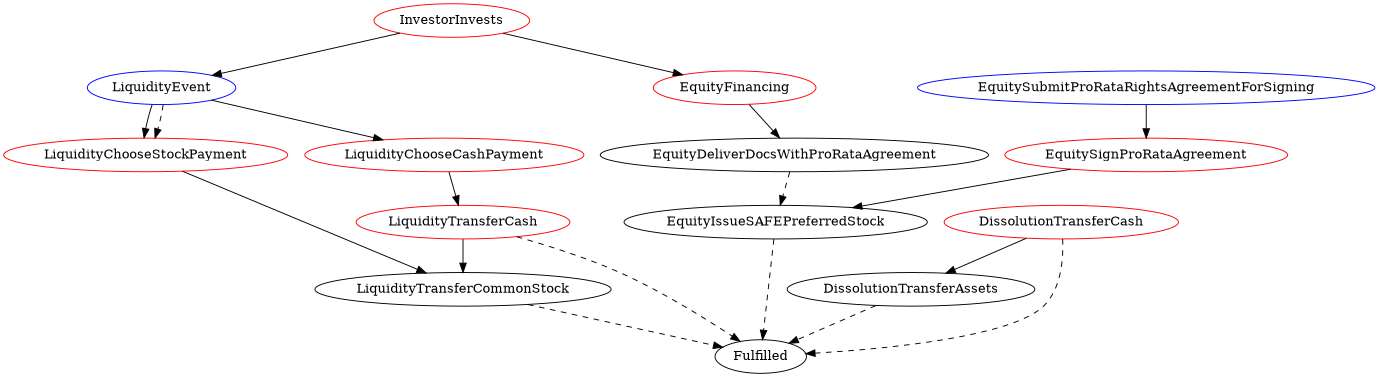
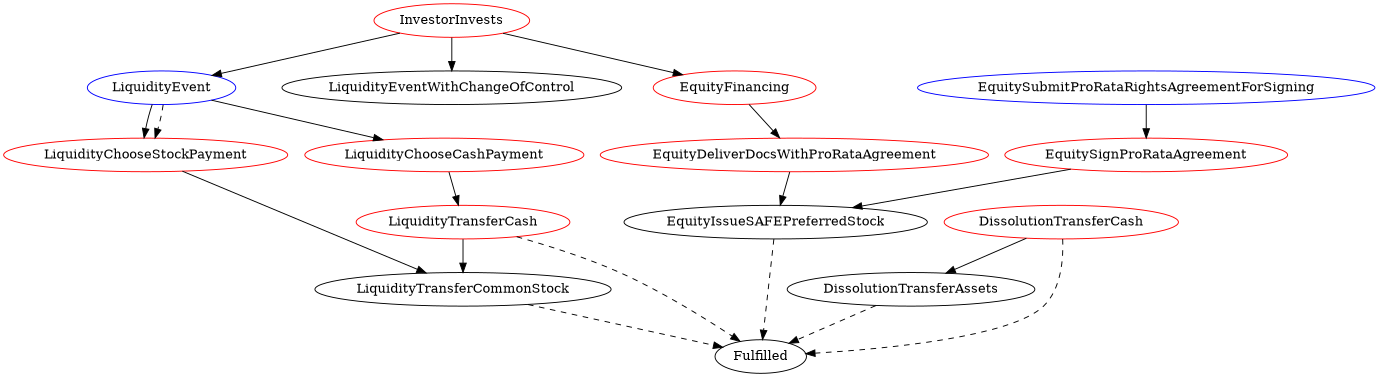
none -> (452, 88)
(794, 155) -> (794, 155)
(786, 184) -> (786, 184)
